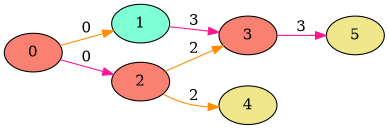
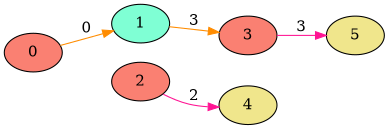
(189, 29) -> (189, 29)
(189, 61) -> none
(82, 66) -> none
(185, 103) -> (185, 103)
